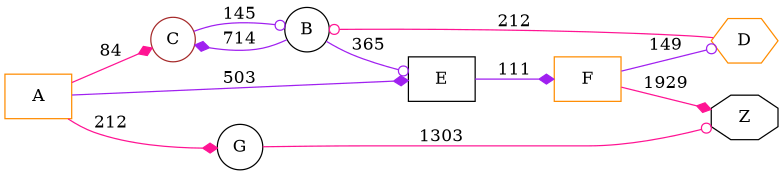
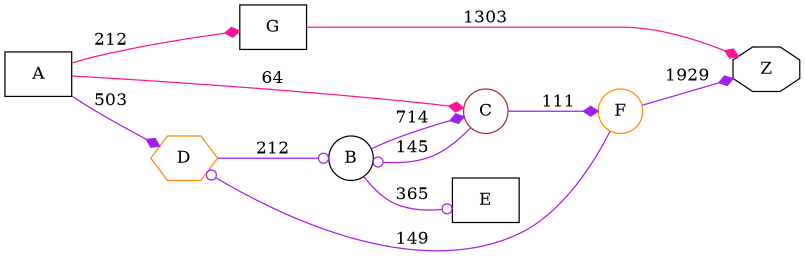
(526, 30) -> (268, 158)
(111, 51) -> (273, 78)
(507, 79) -> (546, 111)
(588, 79) -> (621, 111)
(233, 88) -> (109, 119)
(38, 96) -> (38, 74)
(659, 96) -> (680, 94)
(483, 146) -> (517, 27)
(240, 147) -> (273, 27)
